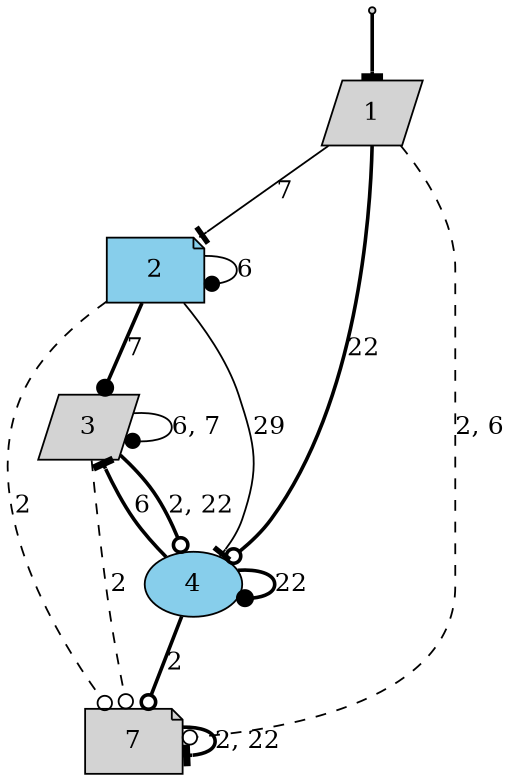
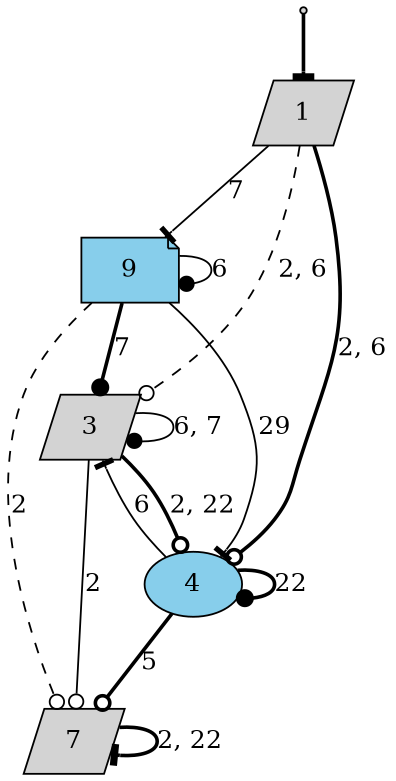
(156, 270) -> (130, 270)
(364, 349) -> (363, 349)
(132, 516) -> (132, 516)
(455, 522) -> (256, 286)
(105, 578) -> (83, 577)
(175, 663) -> (150, 663)
(134, 741) -> (74, 741)
